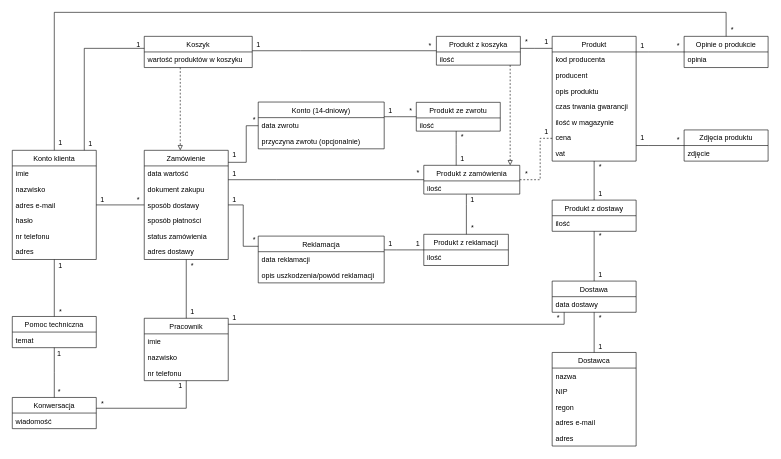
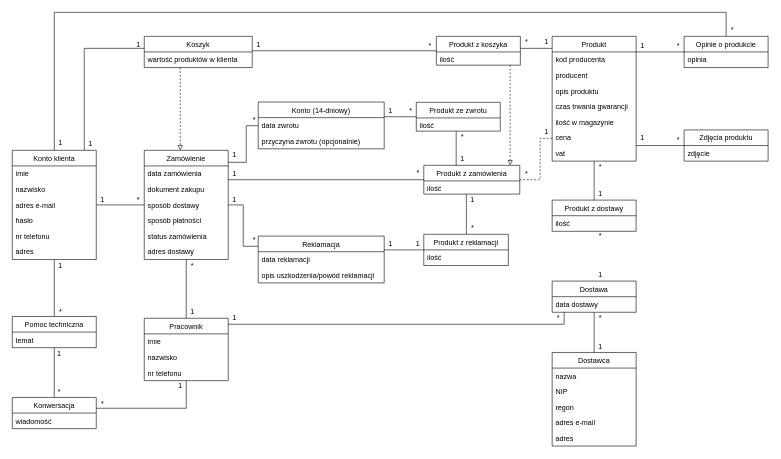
(199, 60) -> (197, 60)
(171, 174) -> (175, 174)
(594, 256) -> none
